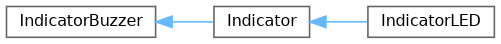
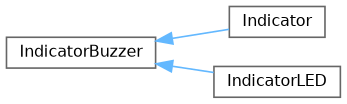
(347, 22) -> (193, 69)
